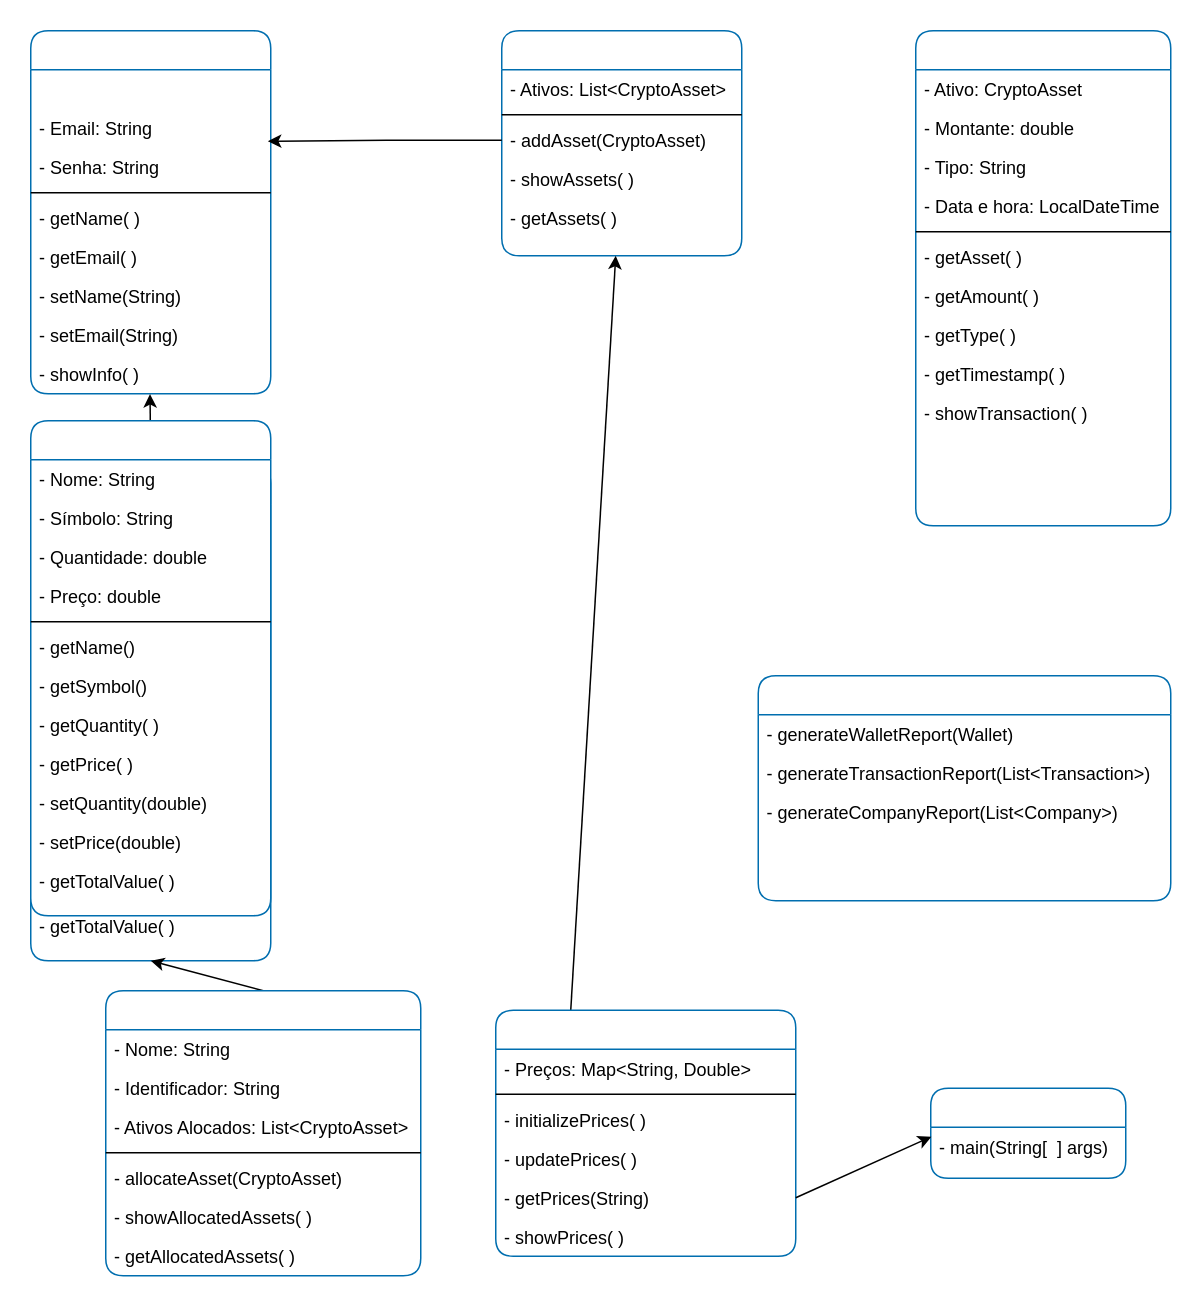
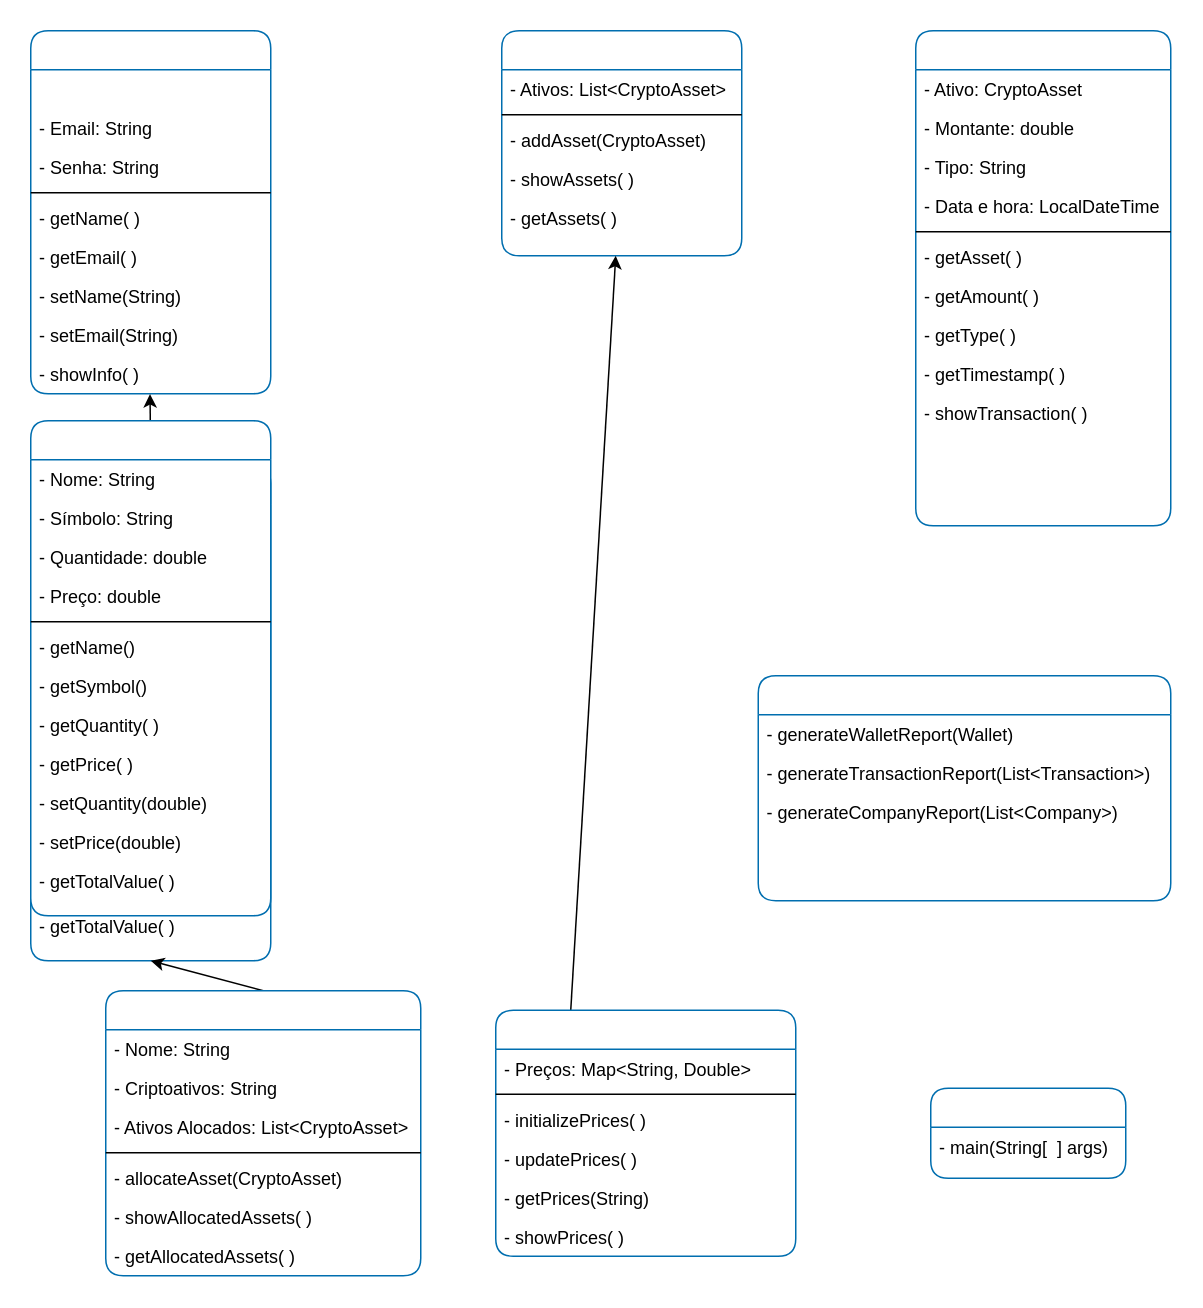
(390, 140) -> none
(216, 1089) -> (211, 1089)
(859, 1169) -> none
